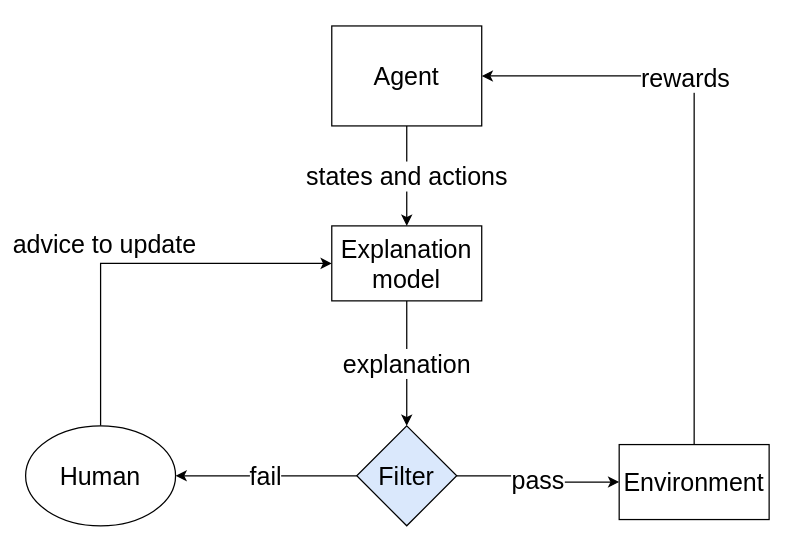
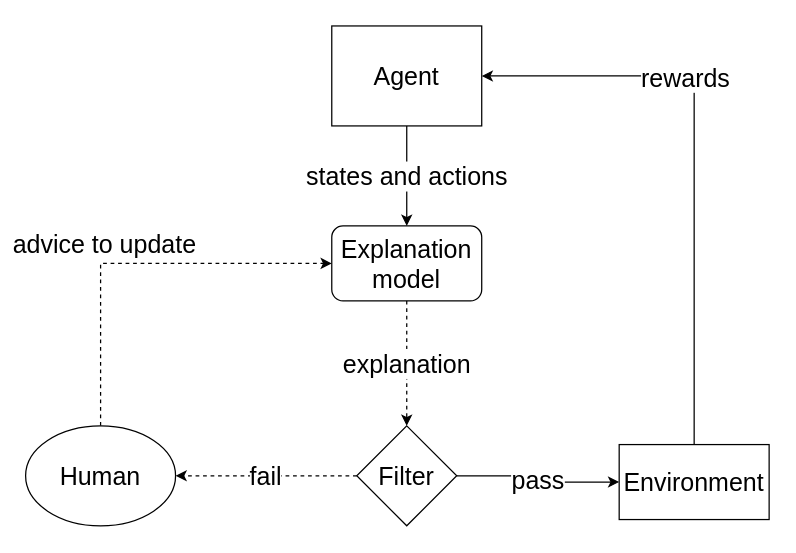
(132, 263) -> (132, 263)
(407, 263) -> (407, 263)
(407, 325) -> (407, 325)
(317, 476) -> (317, 476)
(407, 476) -> (407, 476)
